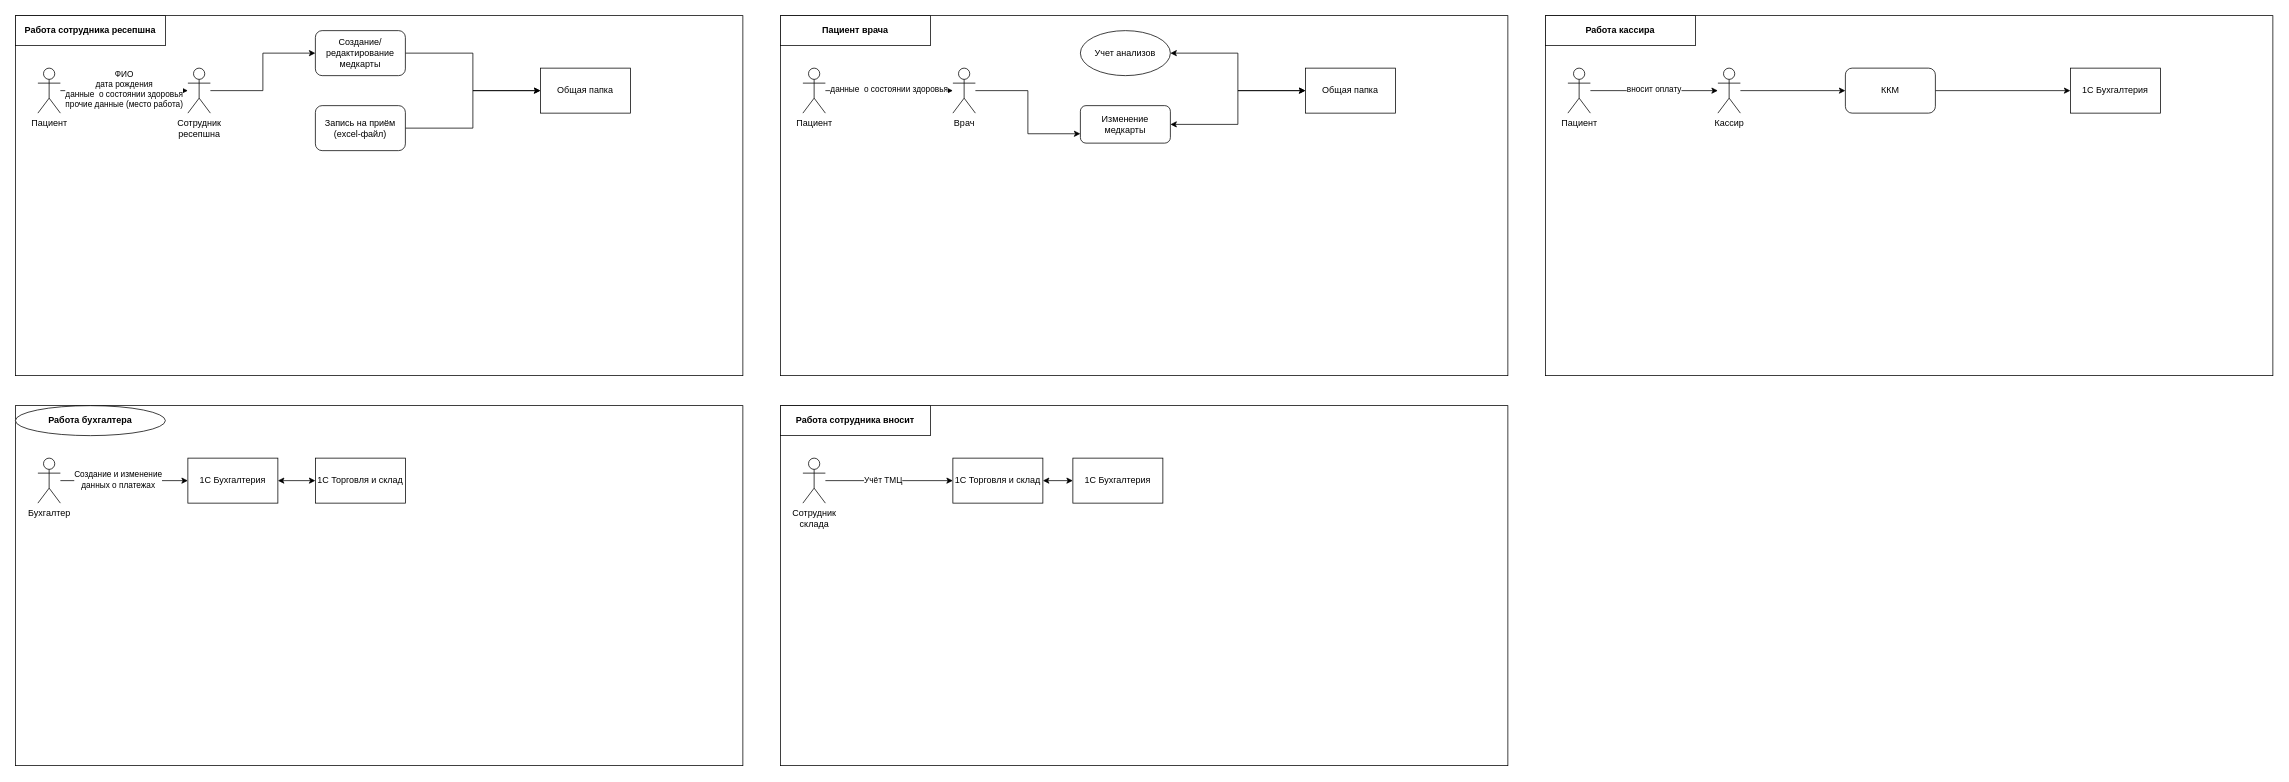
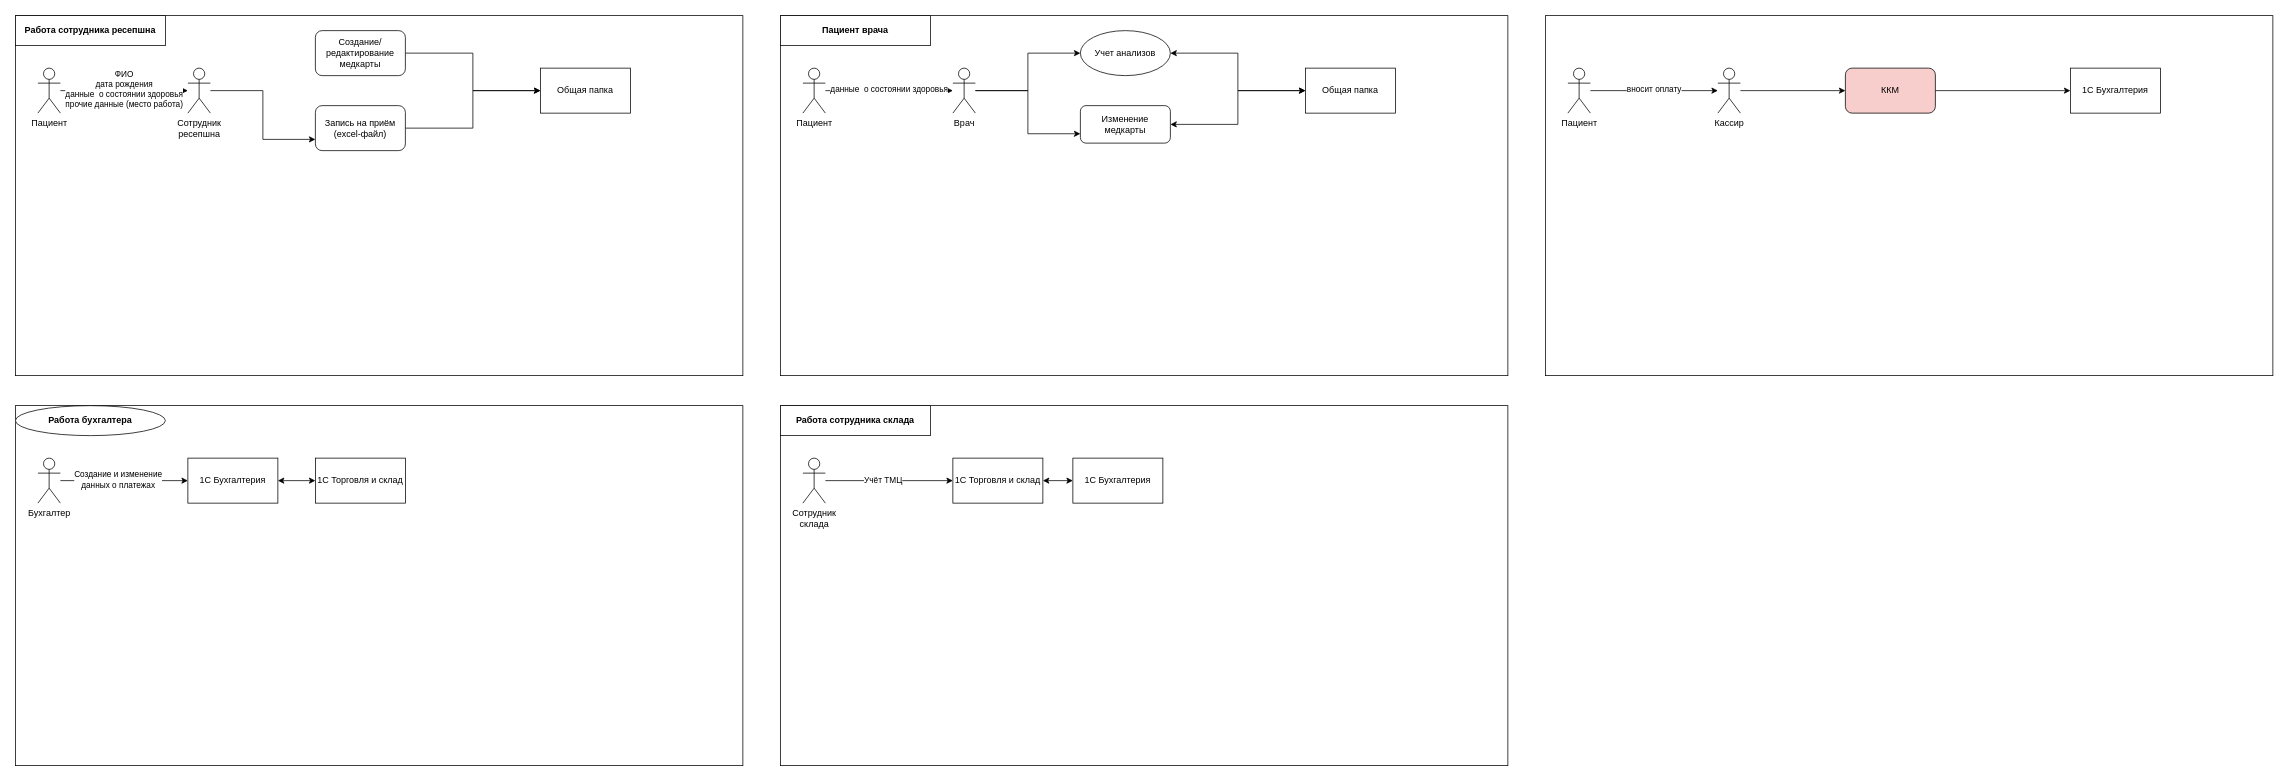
(1620, 30) -> none
(263, 53) -> none
none -> (1028, 53)
(1890, 90) -> (1890, 90)
none -> (285, 139)
(855, 420) -> (855, 420)
